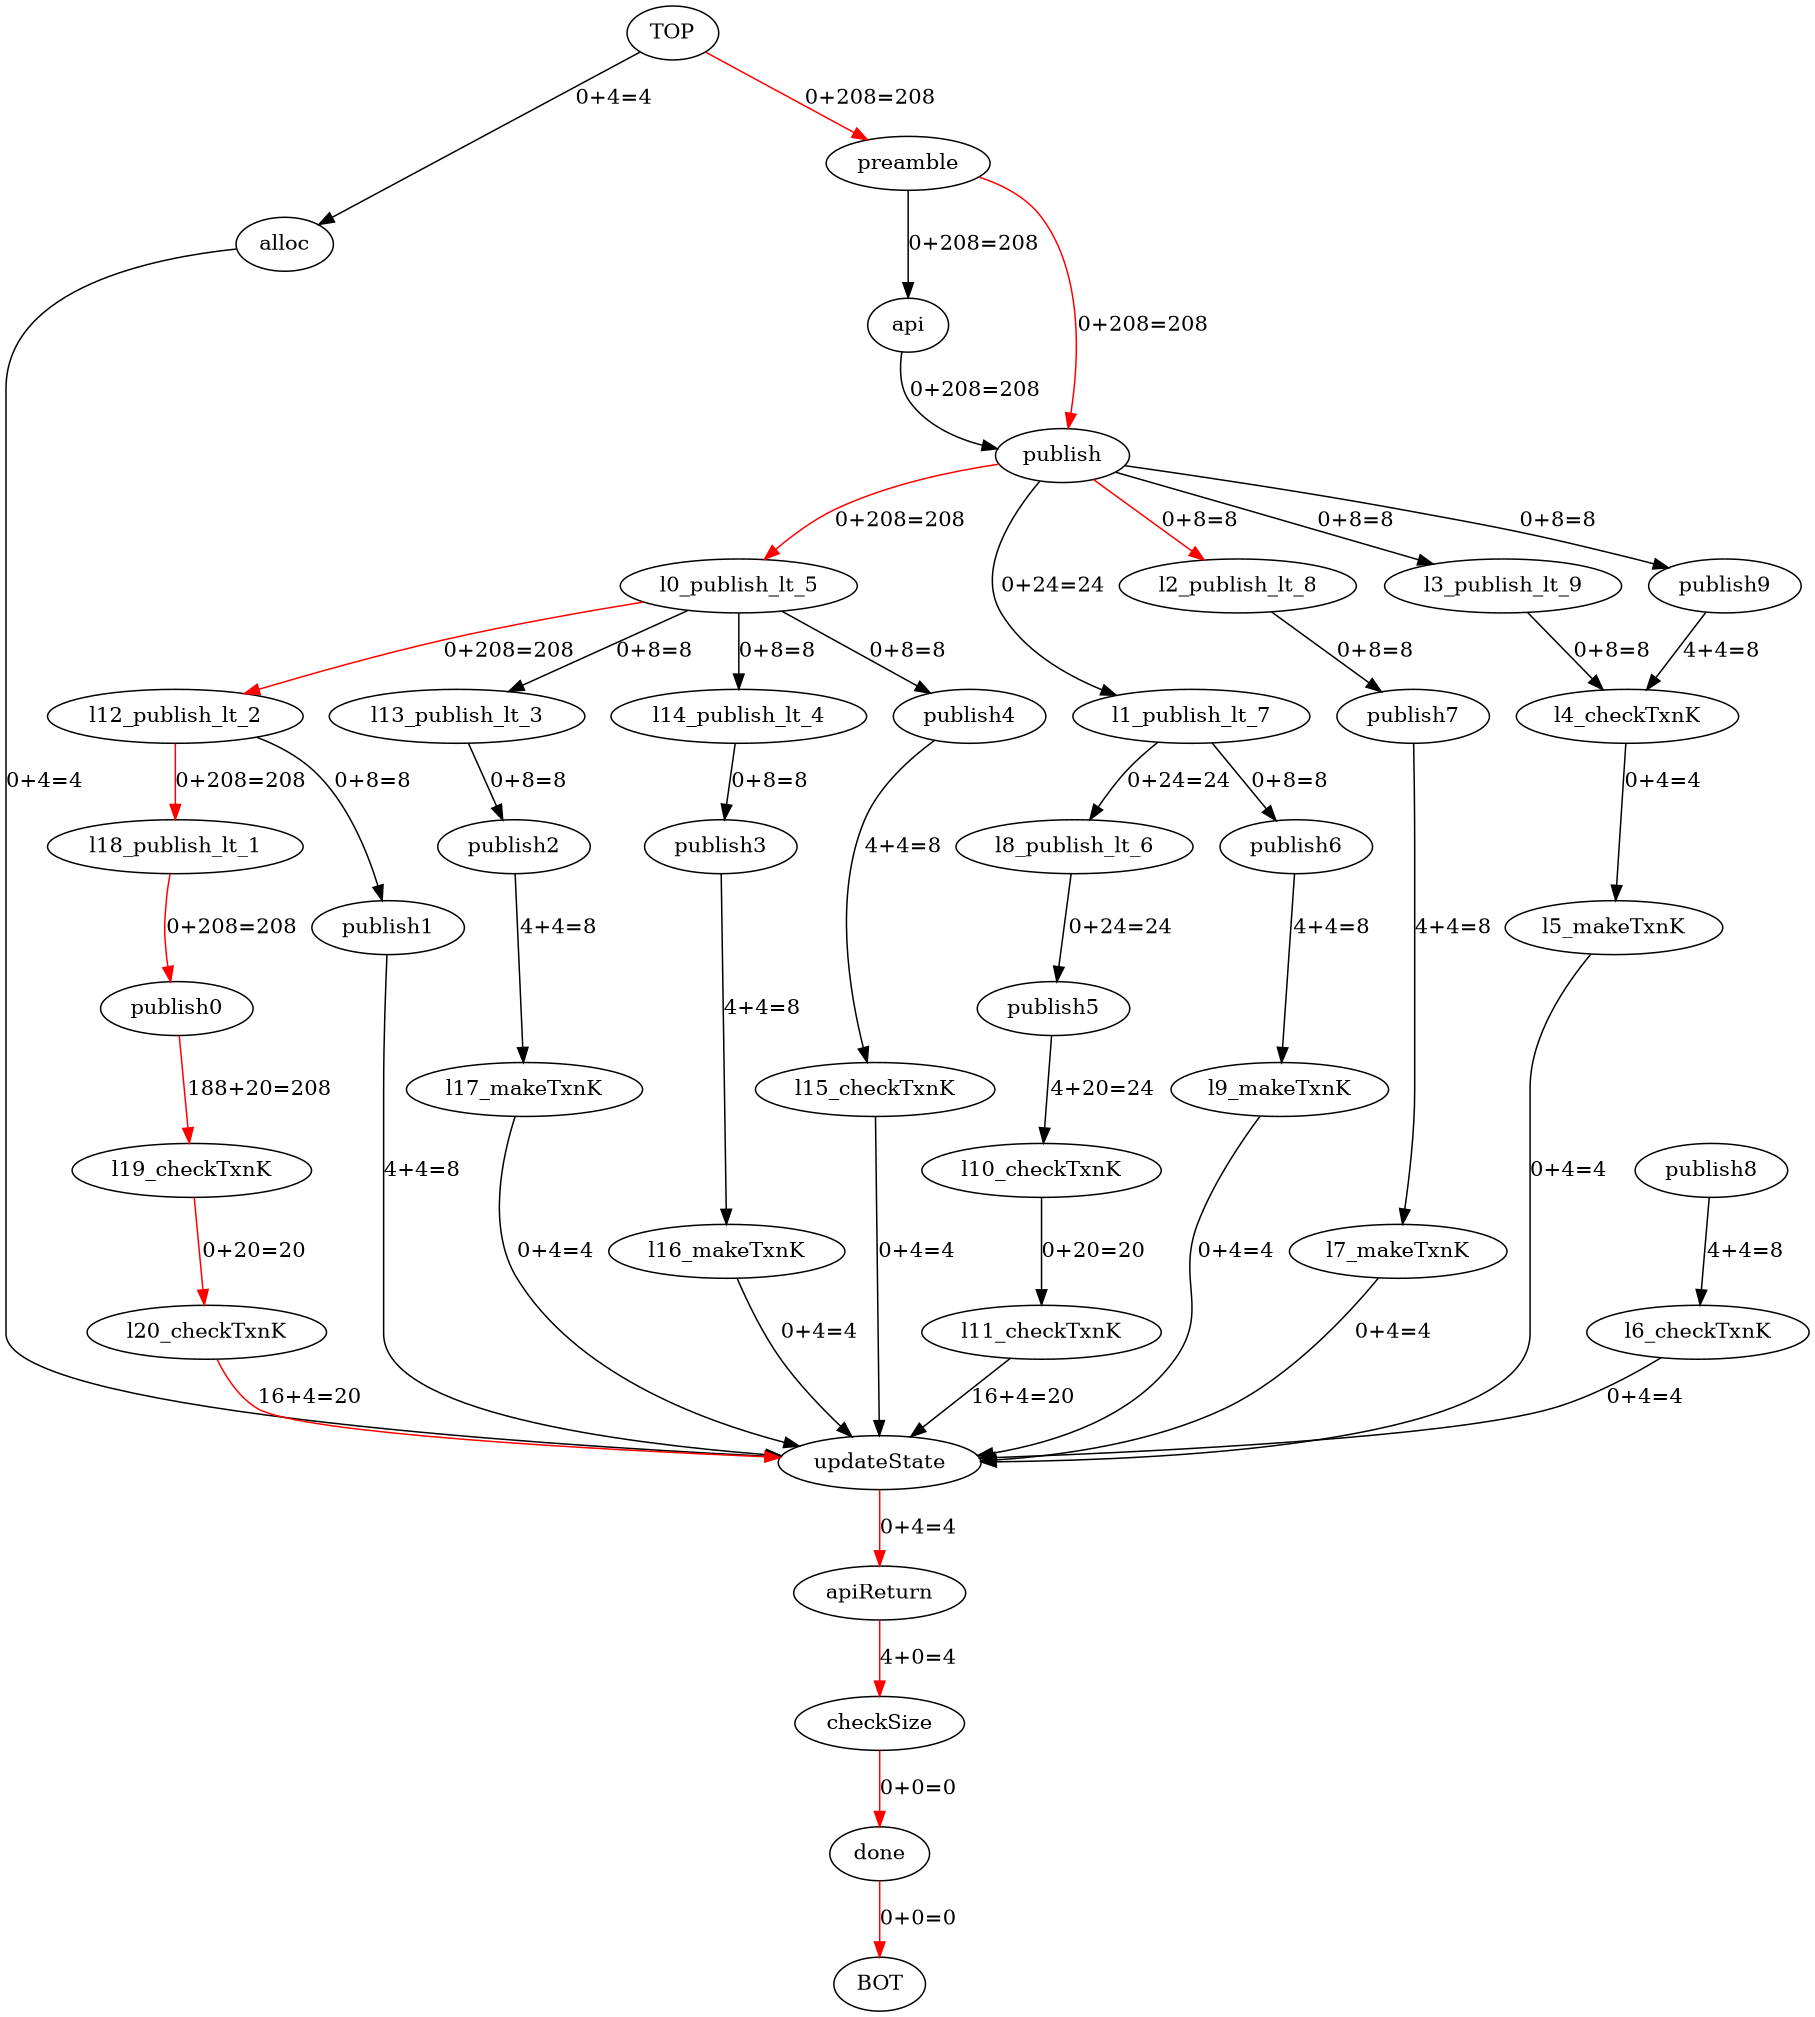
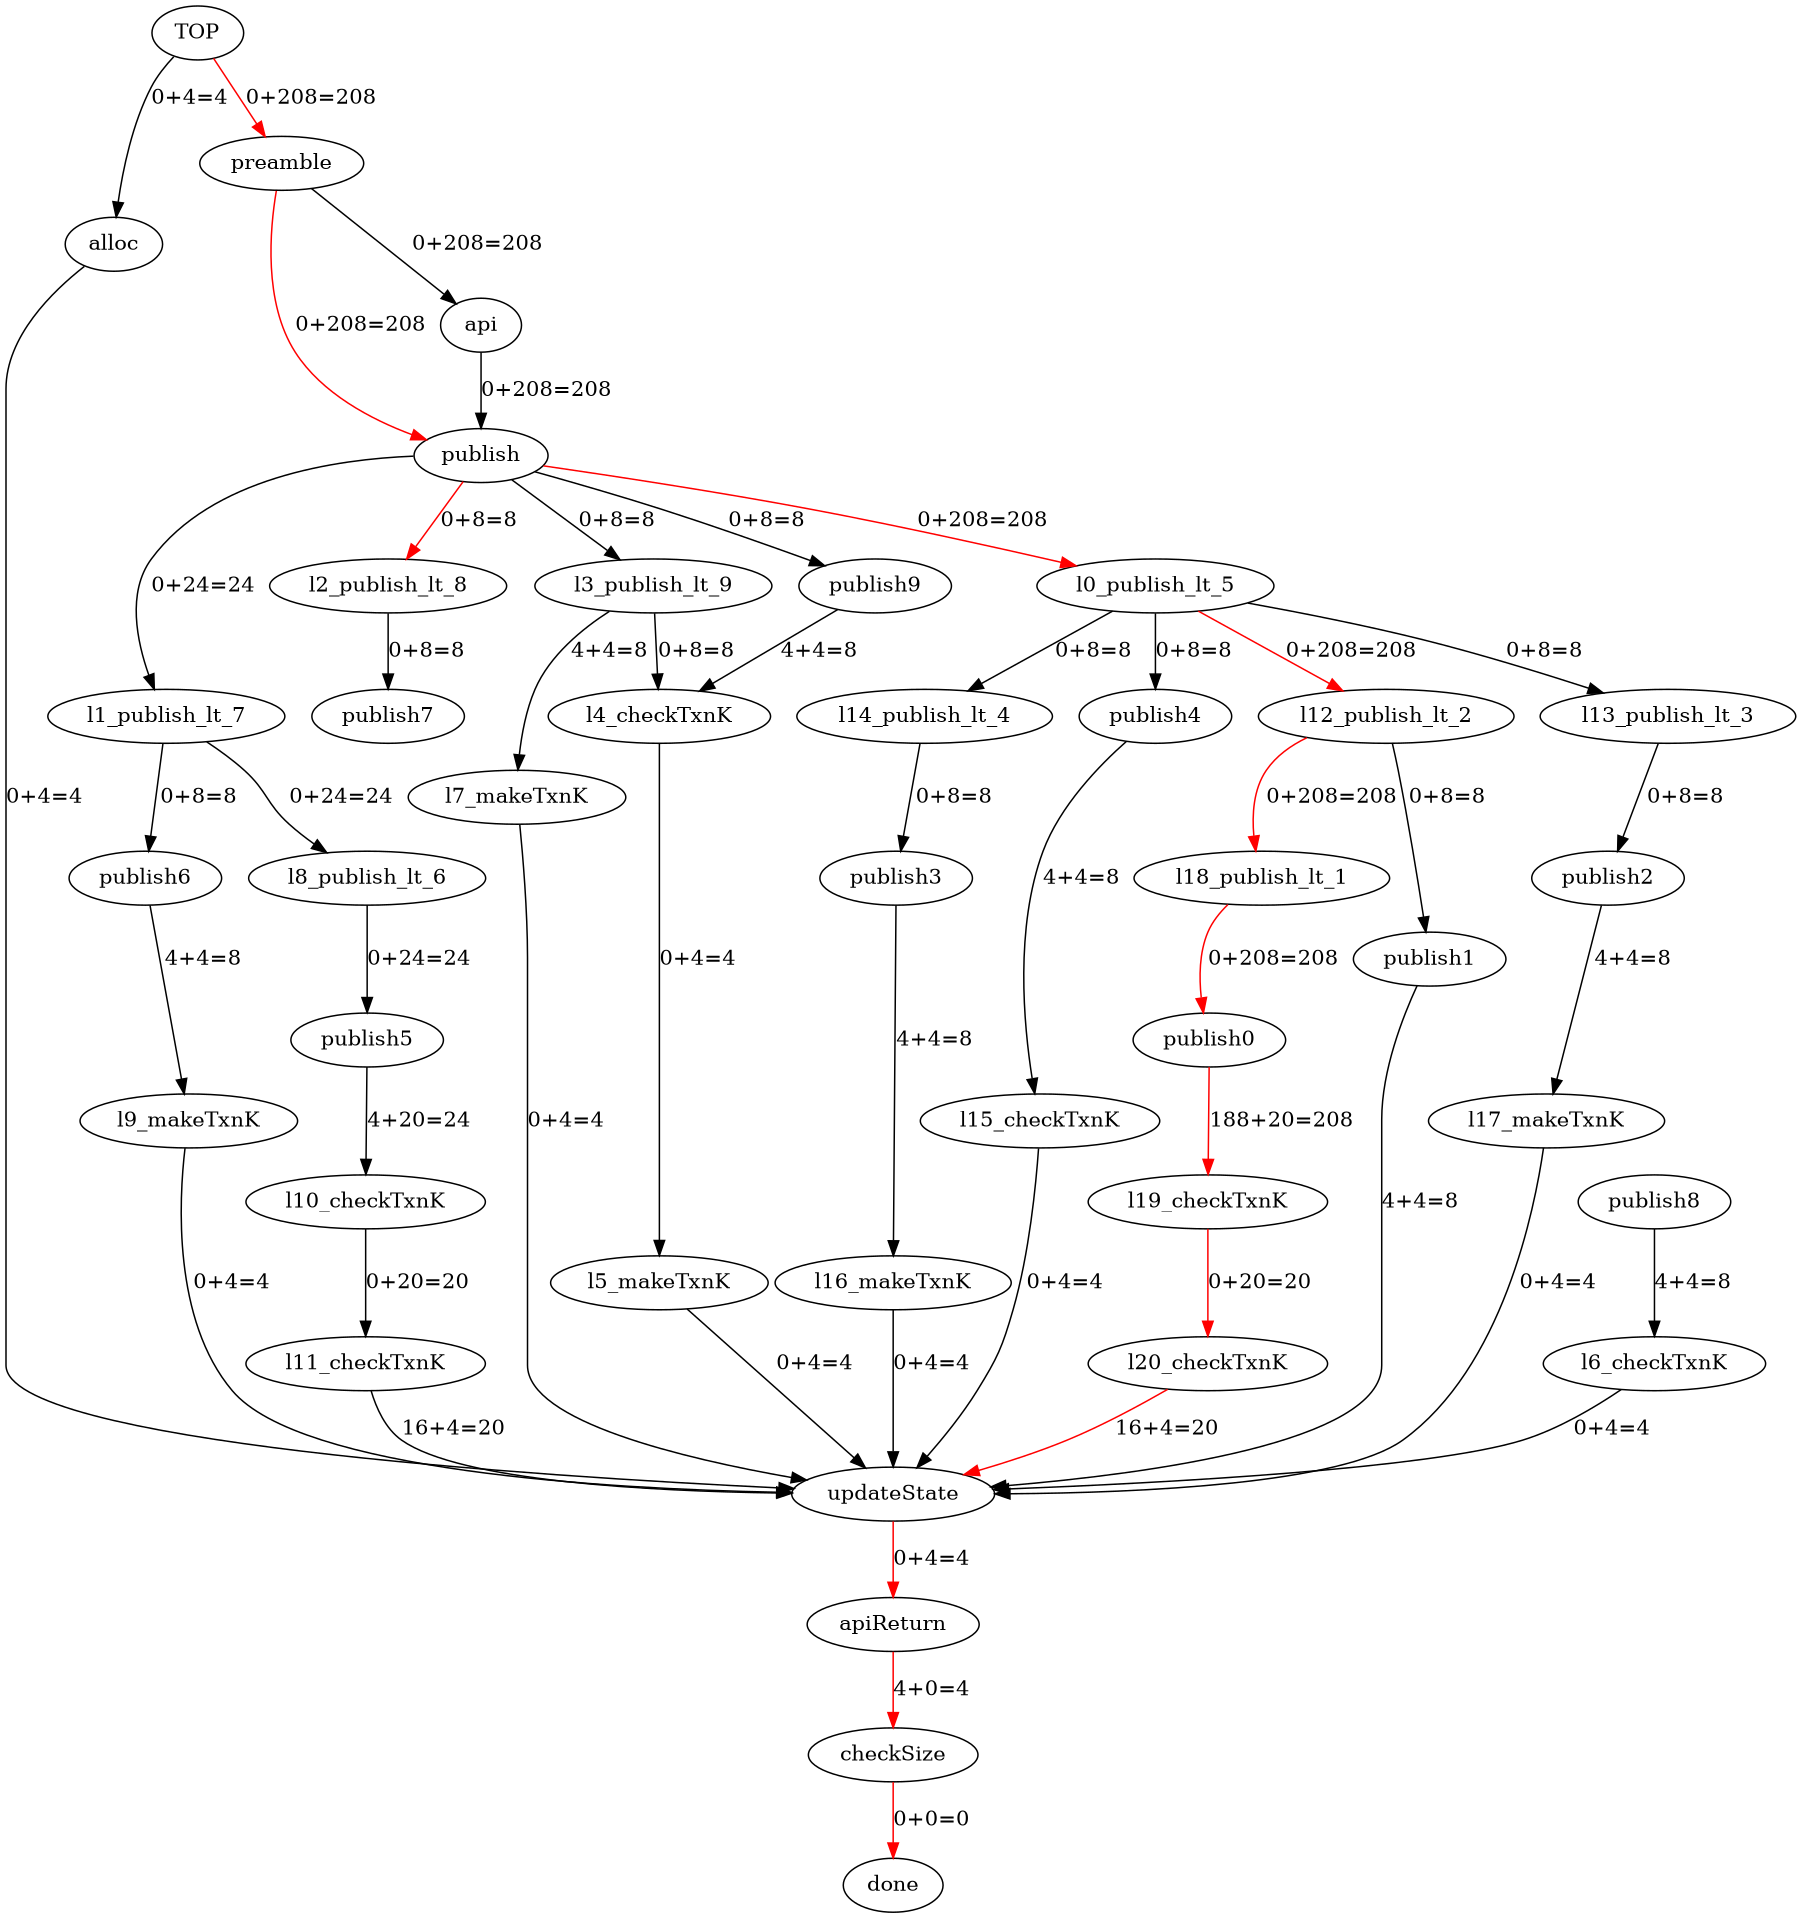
(1415, 977) -> (545, 671)
(880, 1984) -> none
